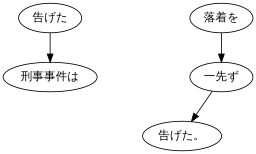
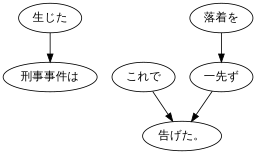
(50, 18) -> (50, 18)
none -> (144, 77)
